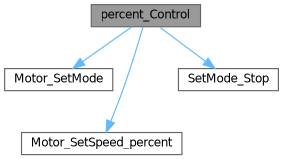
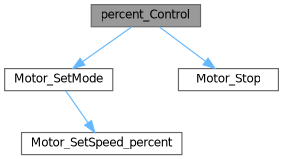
(128, 75) -> (77, 107)
(228, 80) -> (228, 80)
